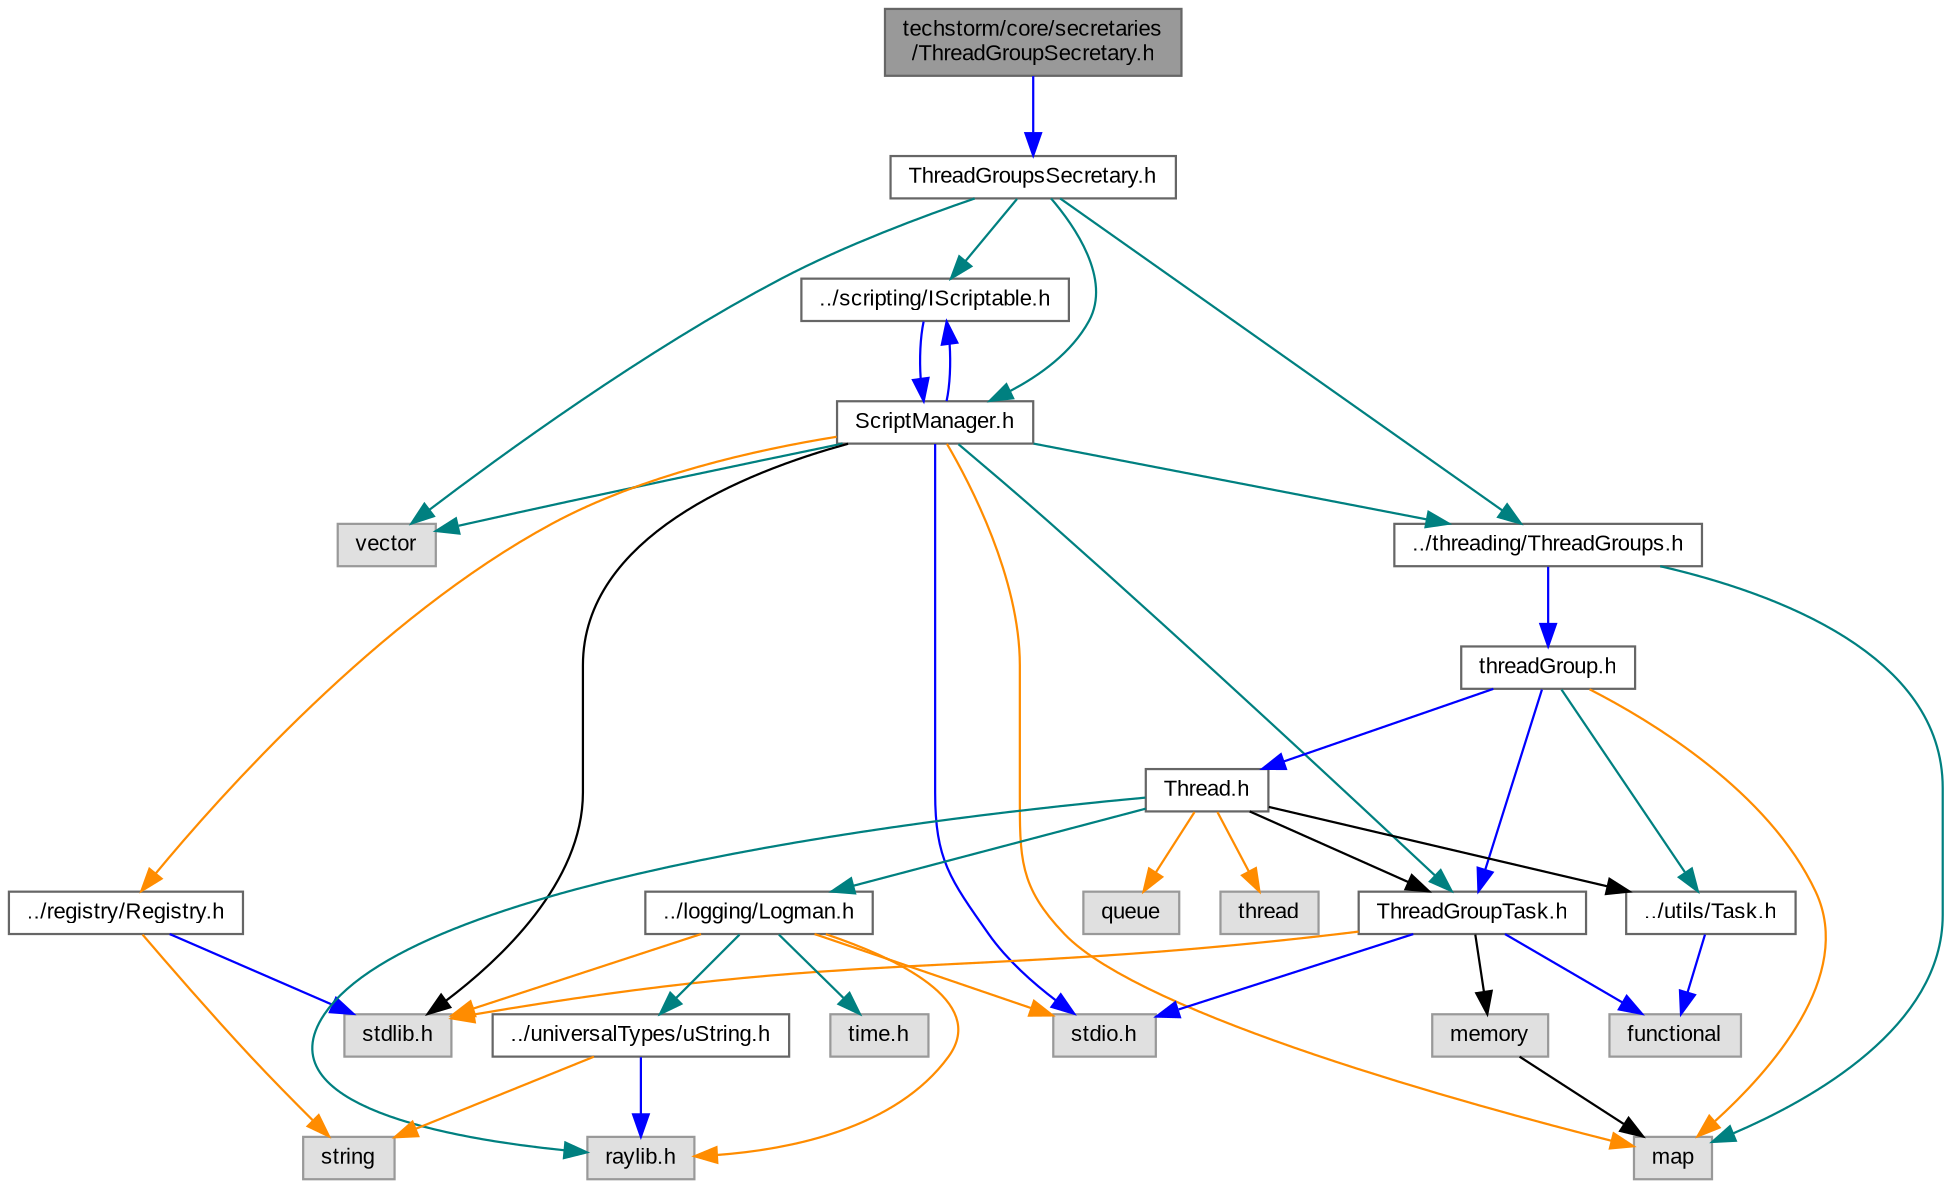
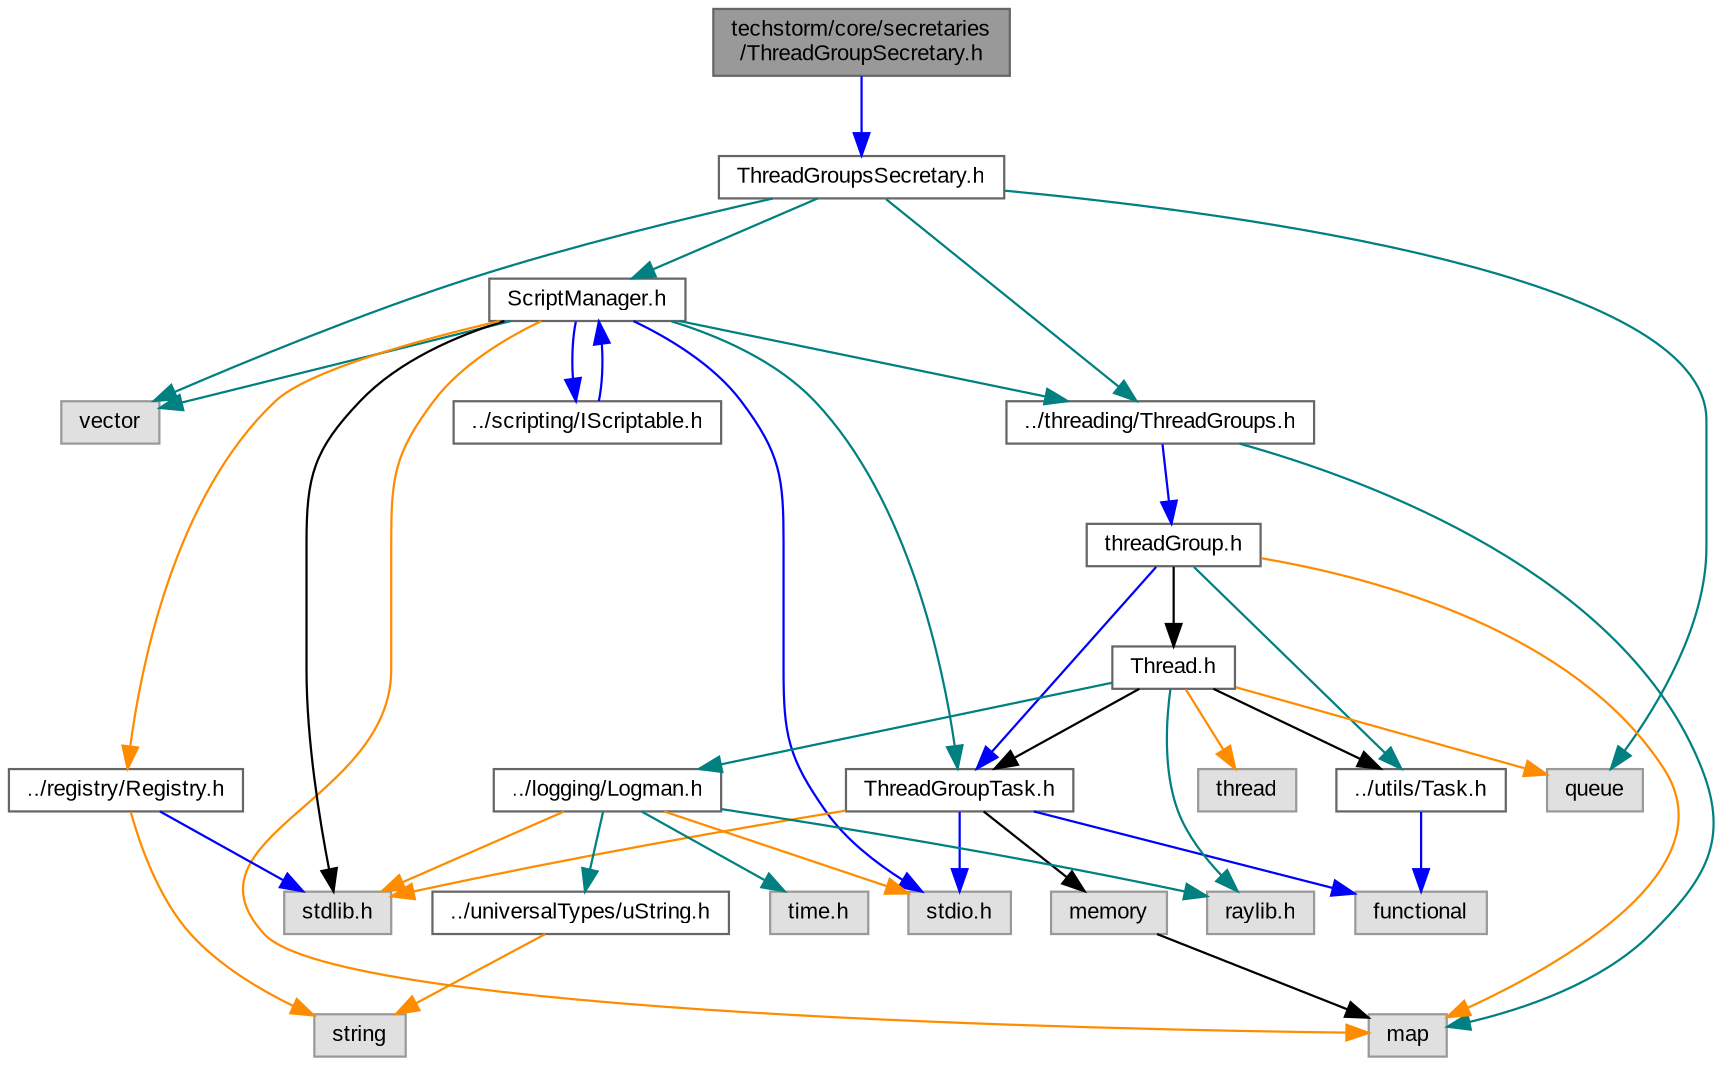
(991, 230) -> (1553, 292)
(1389, 725) -> (1174, 595)
(929, 1079) -> (942, 845)
(641, 1086) -> none
